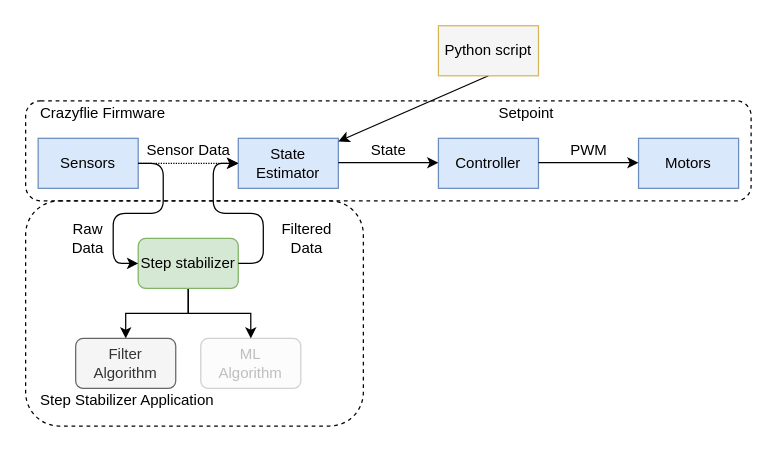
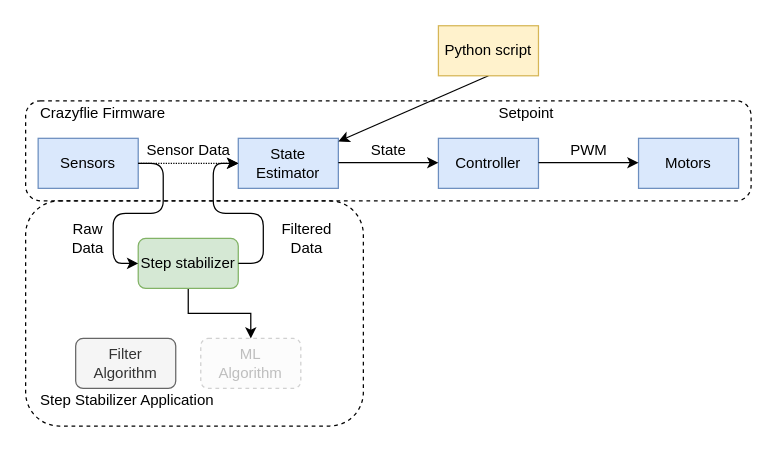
(488, 51) -> (488, 51)
(148, 313) -> none
(251, 363) -> (251, 363)
